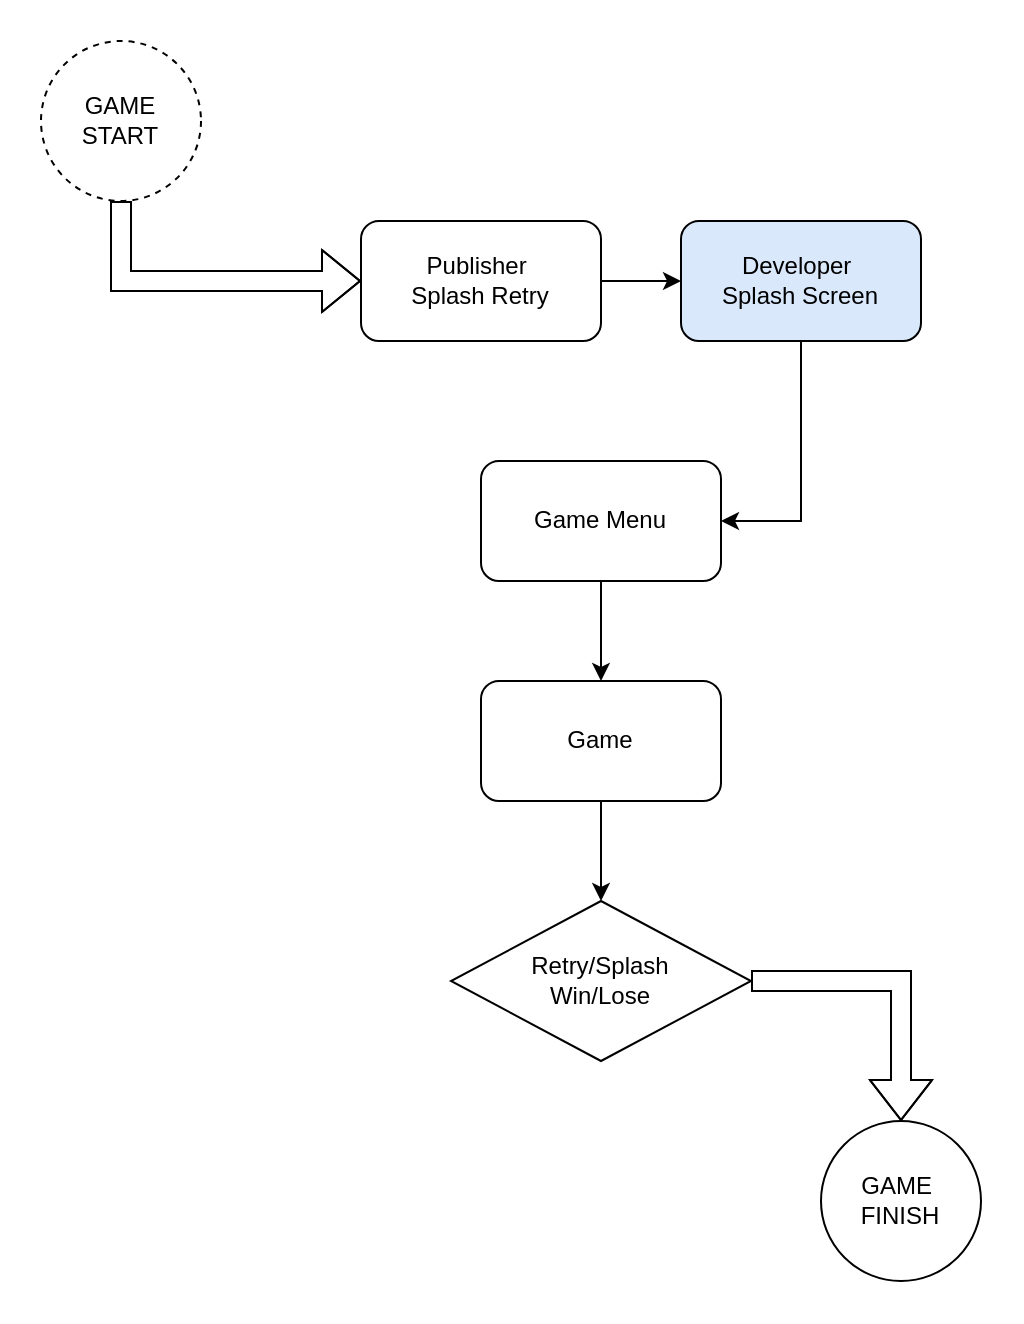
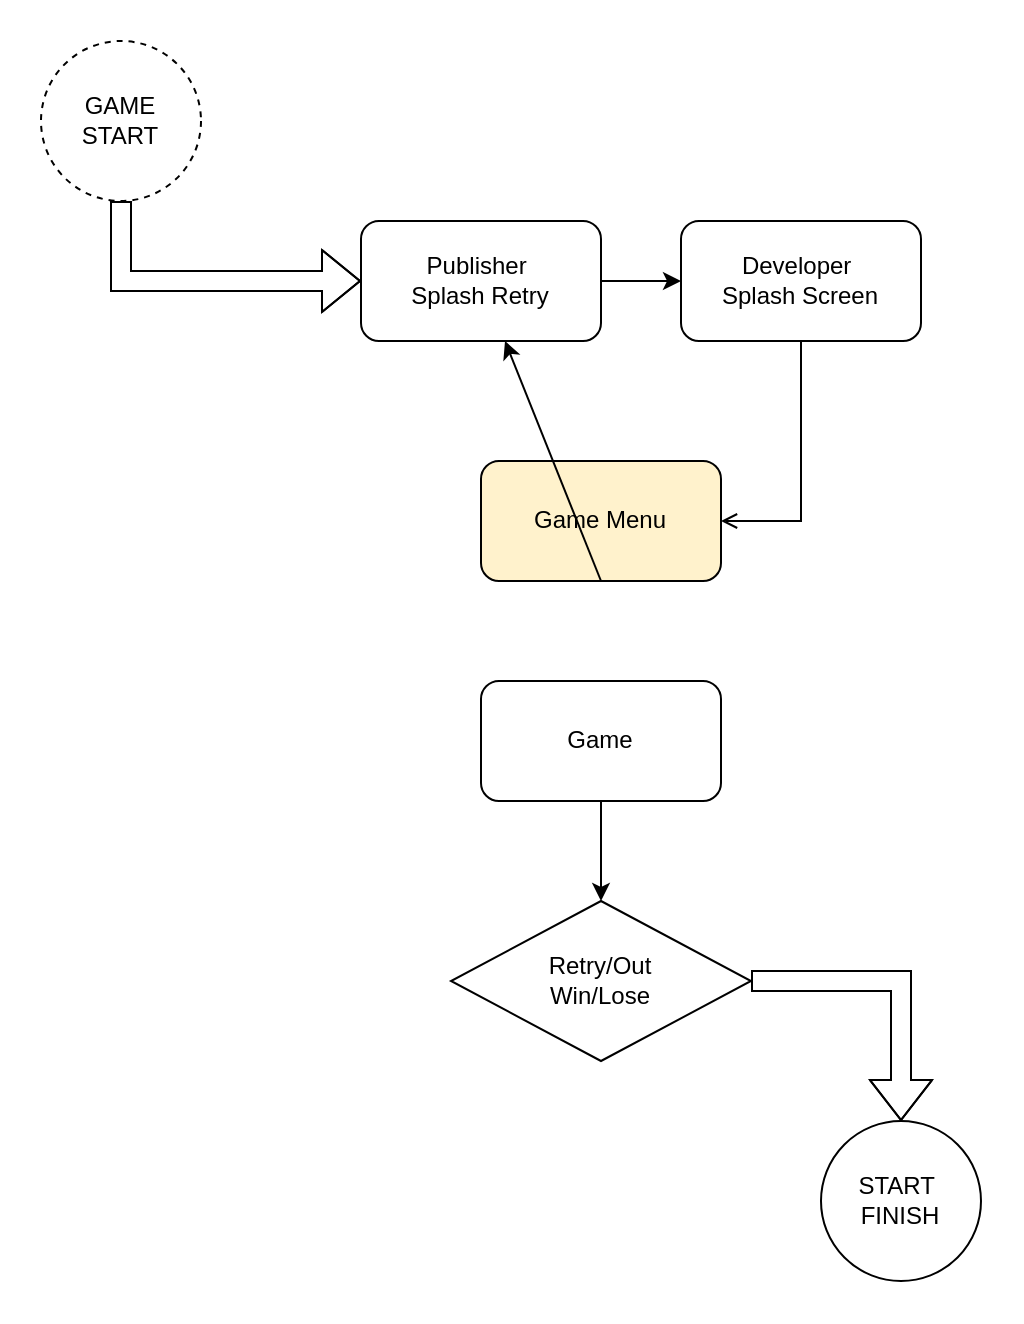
(801, 281) -> (801, 281)
(601, 521) -> (601, 521)
(736, 521) -> (733, 521)
(601, 624) -> (556, 467)
(601, 981) -> (601, 981)
(901, 1201) -> (901, 1201)
